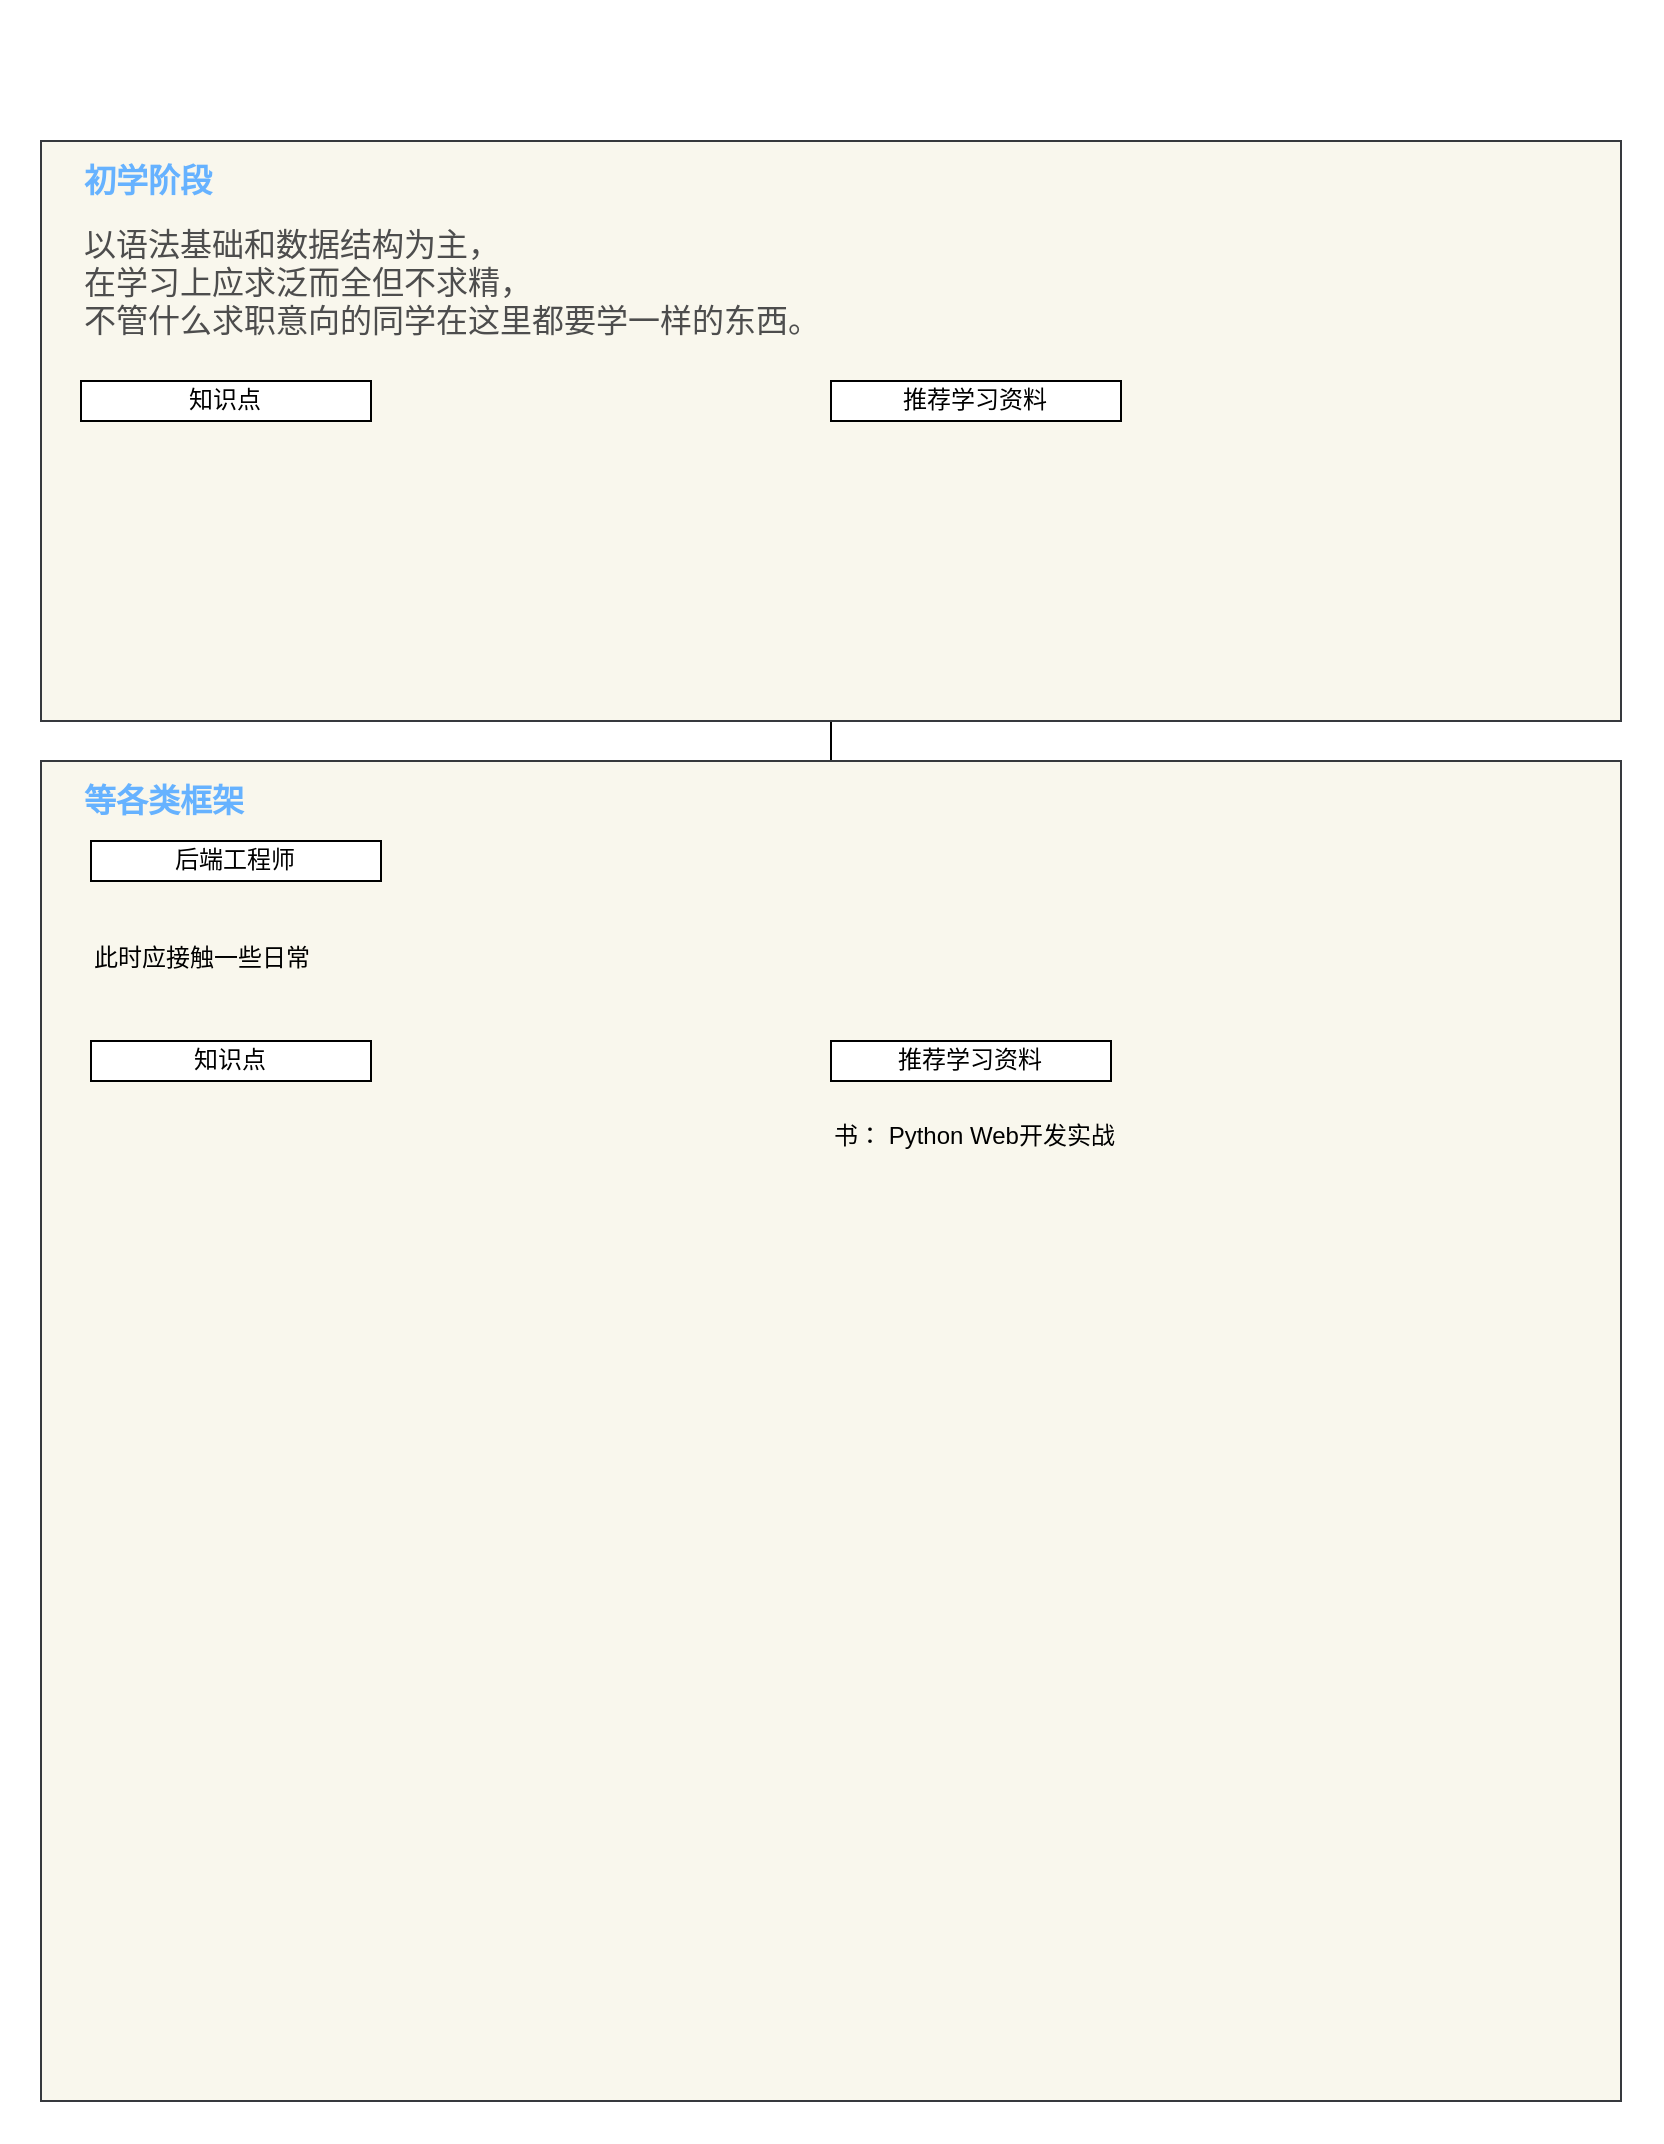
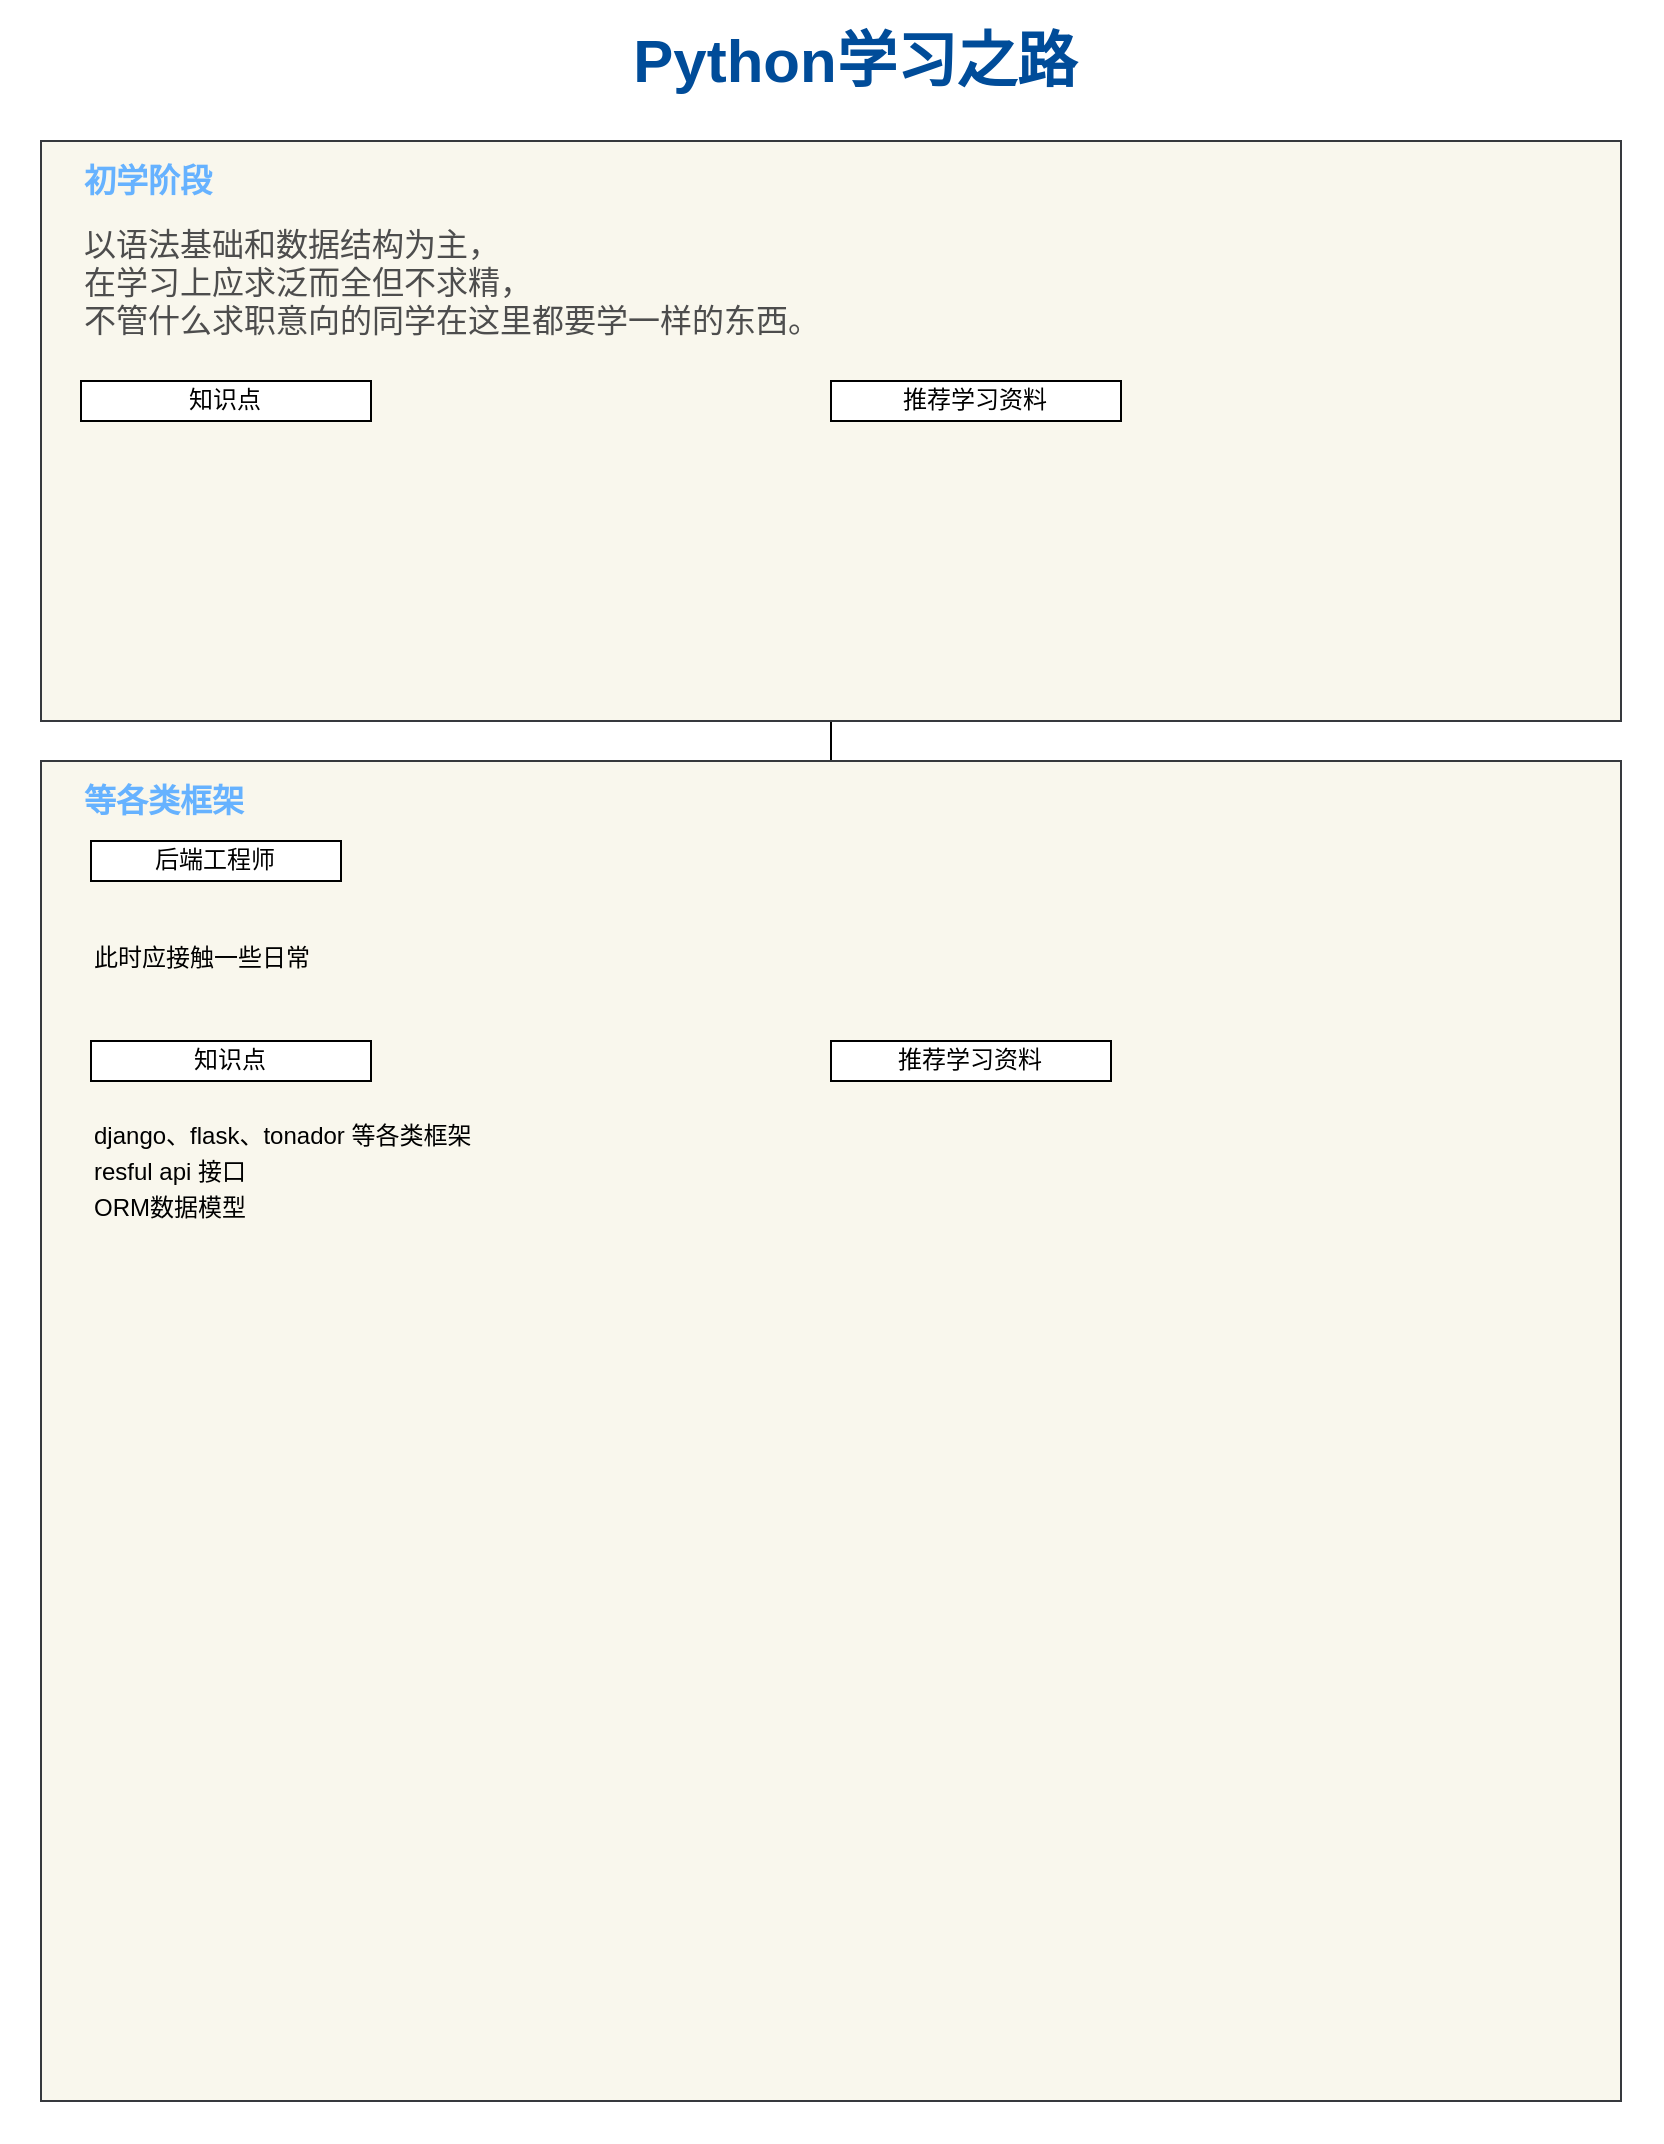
none -> (856, 61)
(236, 861) -> (216, 861)
(976, 1131) -> none
none -> (336, 1181)
